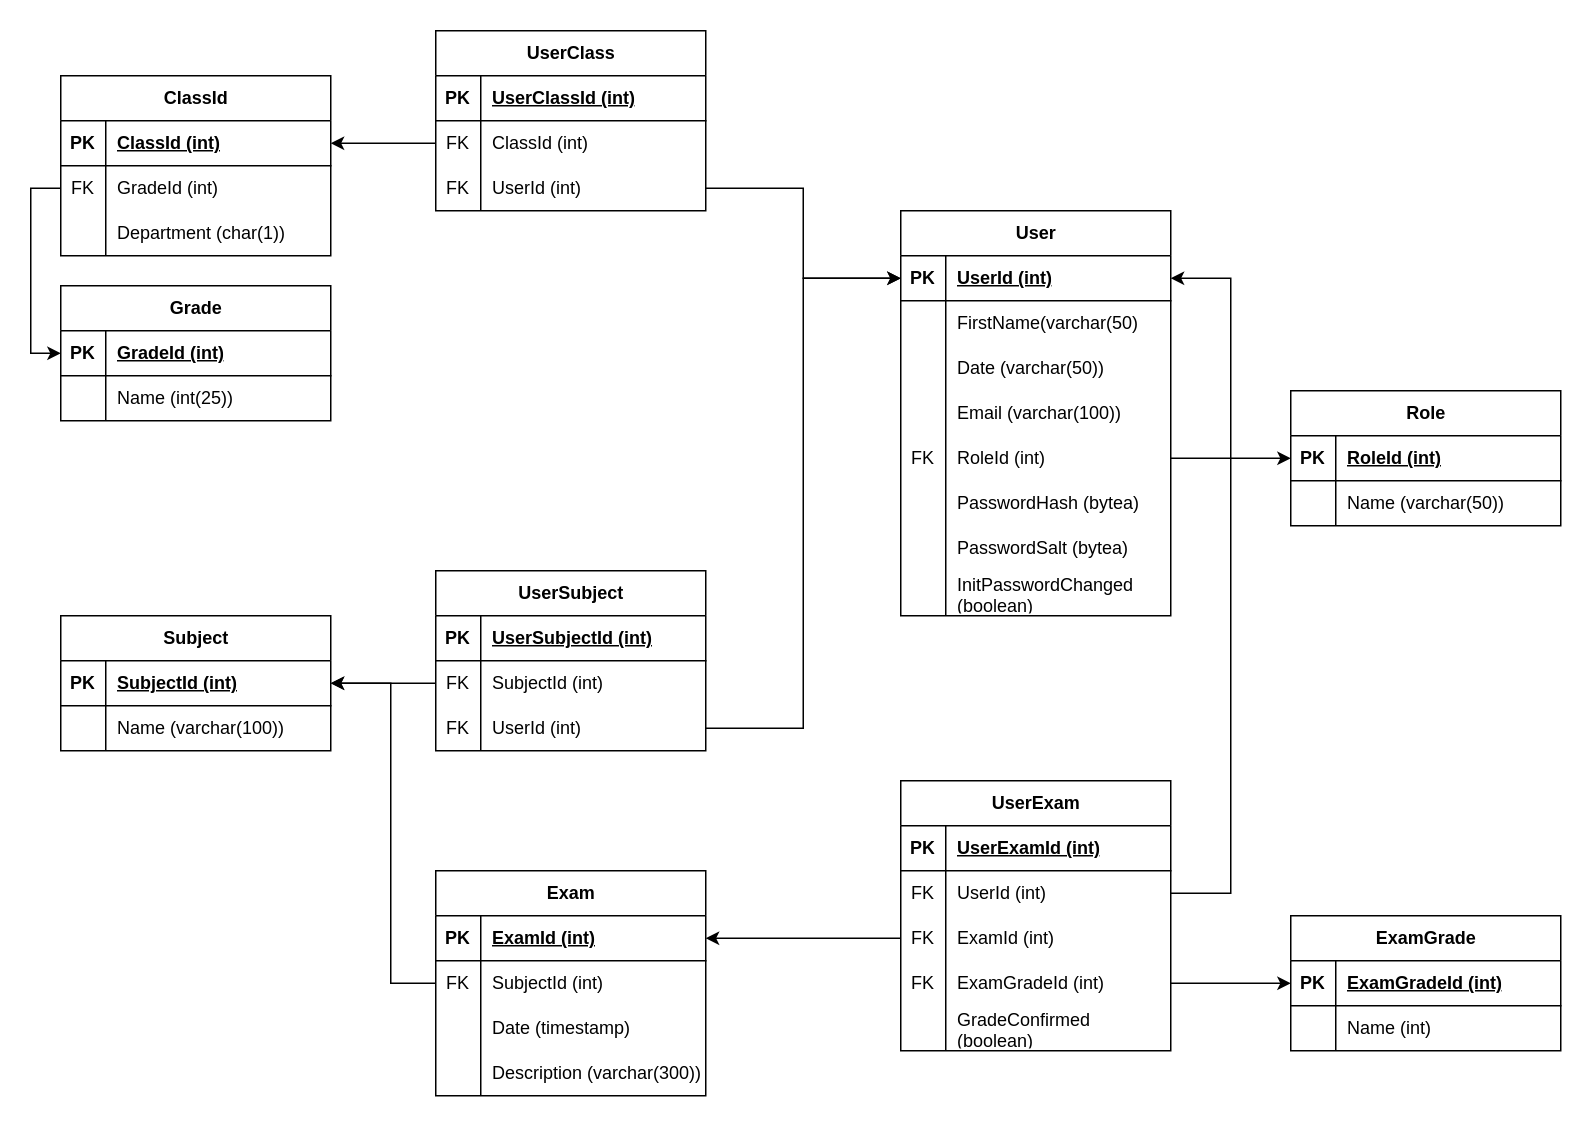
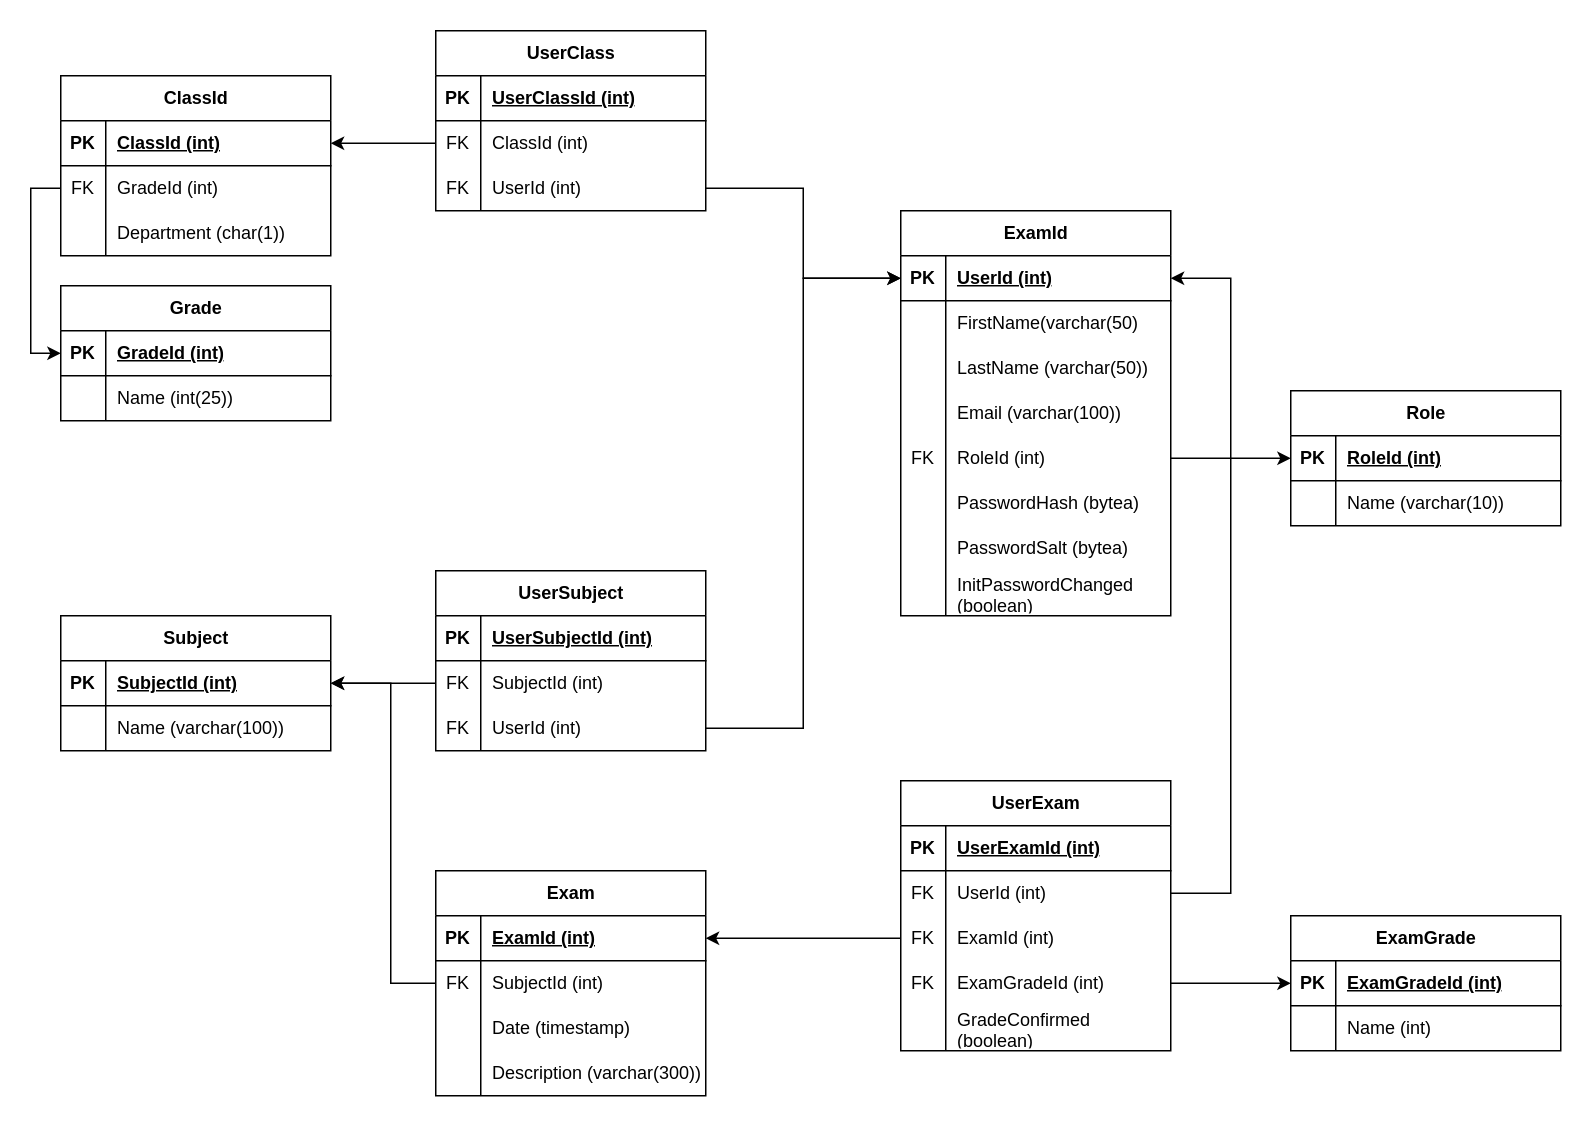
(1037, 233) -> (1037, 233)
(1046, 368) -> (1064, 368)
(1436, 503) -> (1436, 503)
